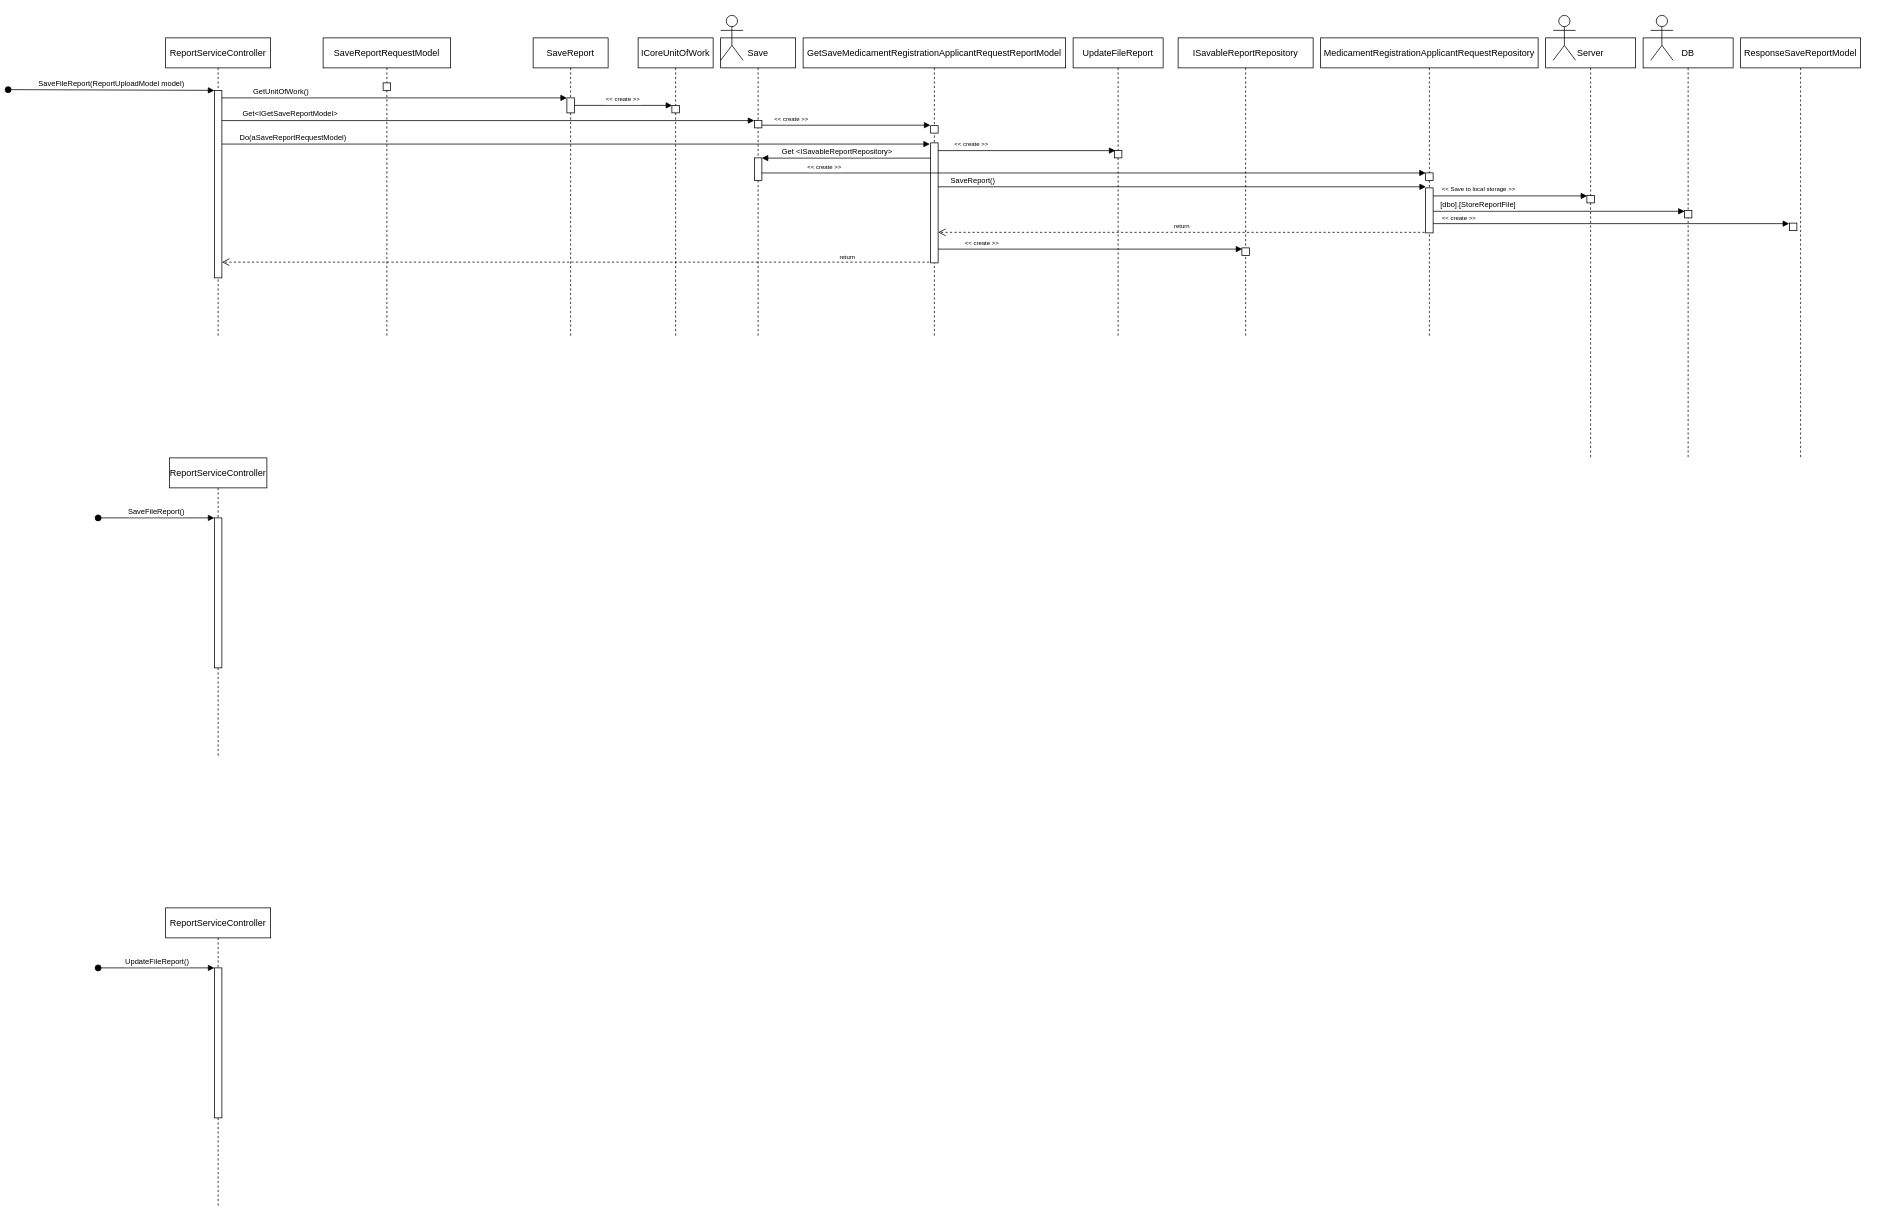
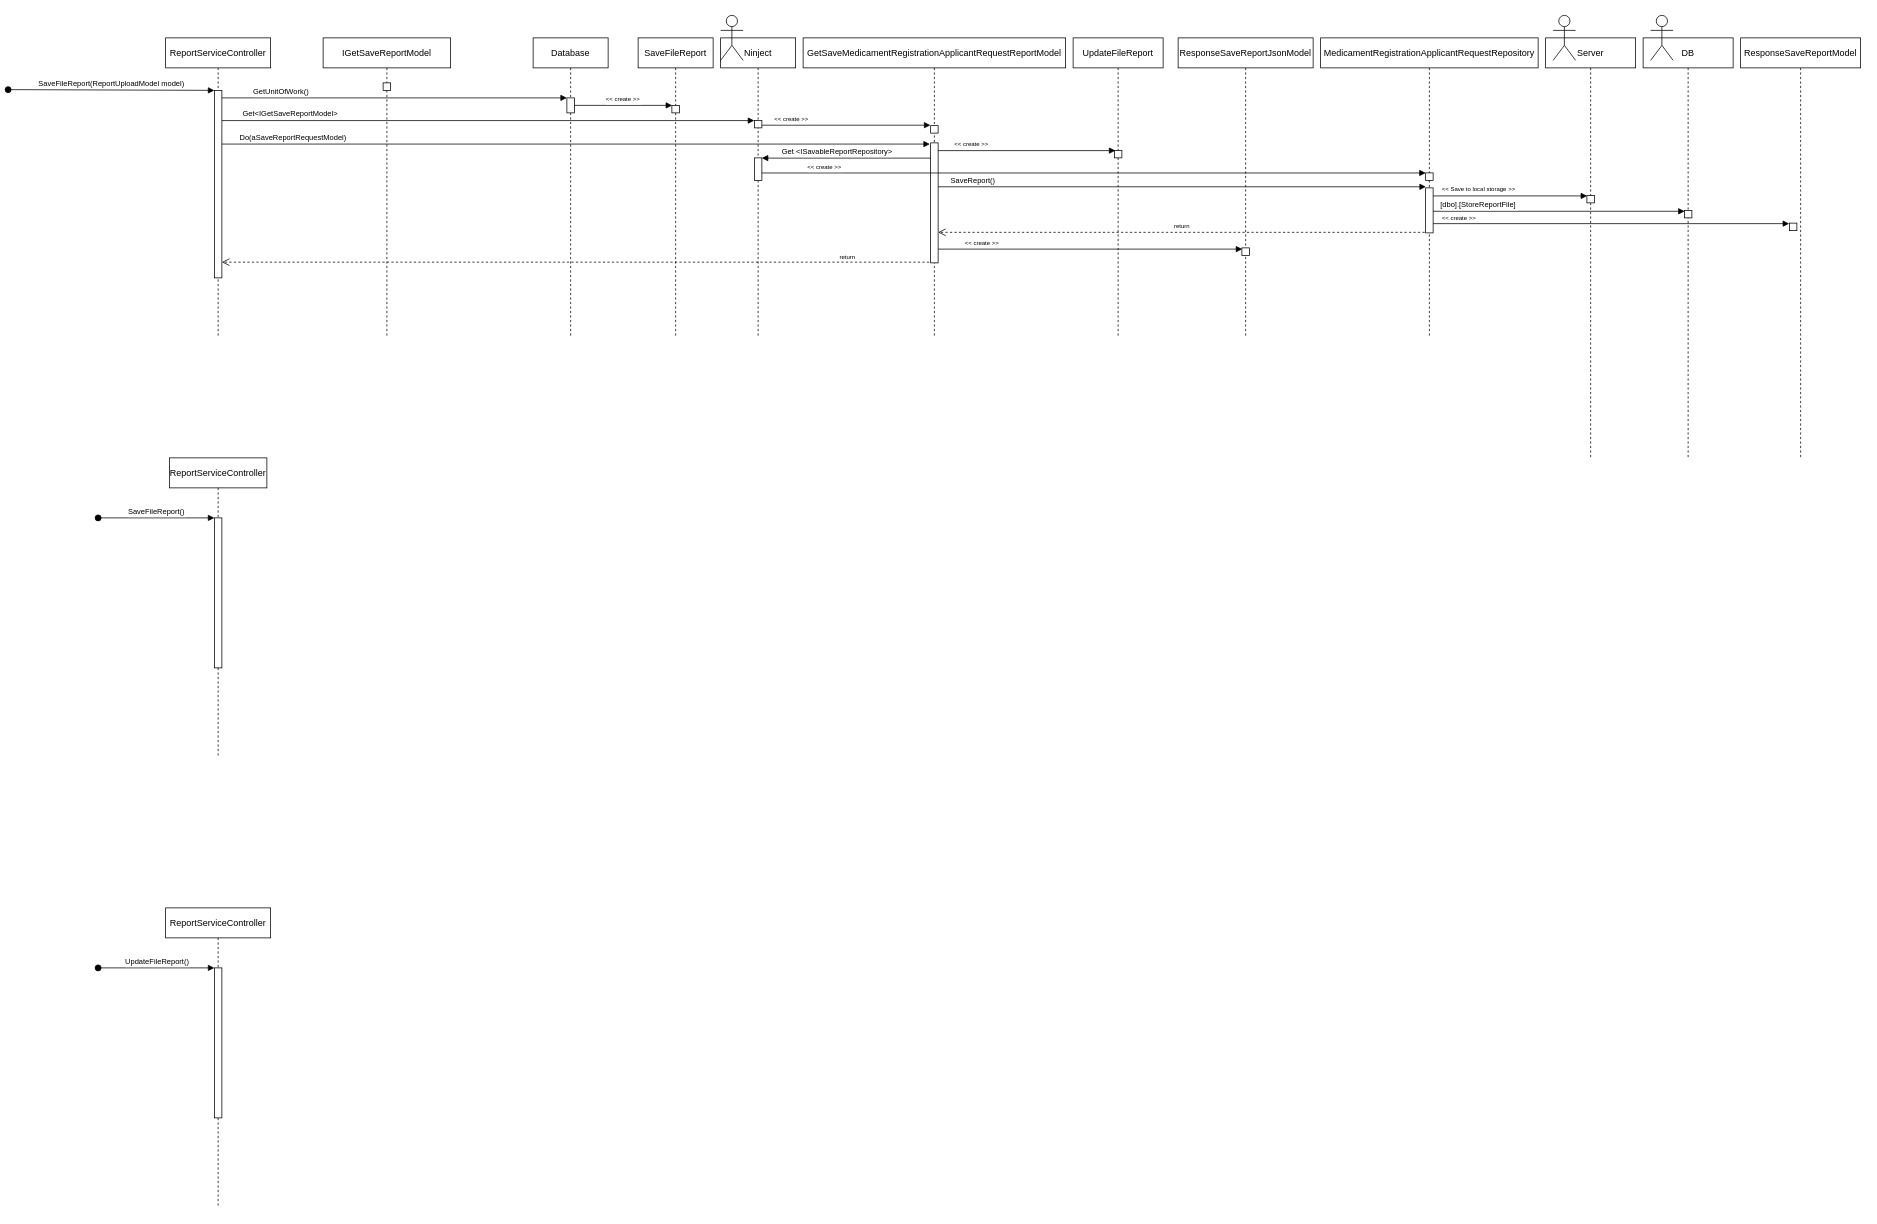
(386, 53) -> (386, 53)
(570, 53) -> (570, 53)
(675, 53) -> (675, 53)
(758, 53) -> (758, 53)
(1245, 53) -> (1245, 53)
